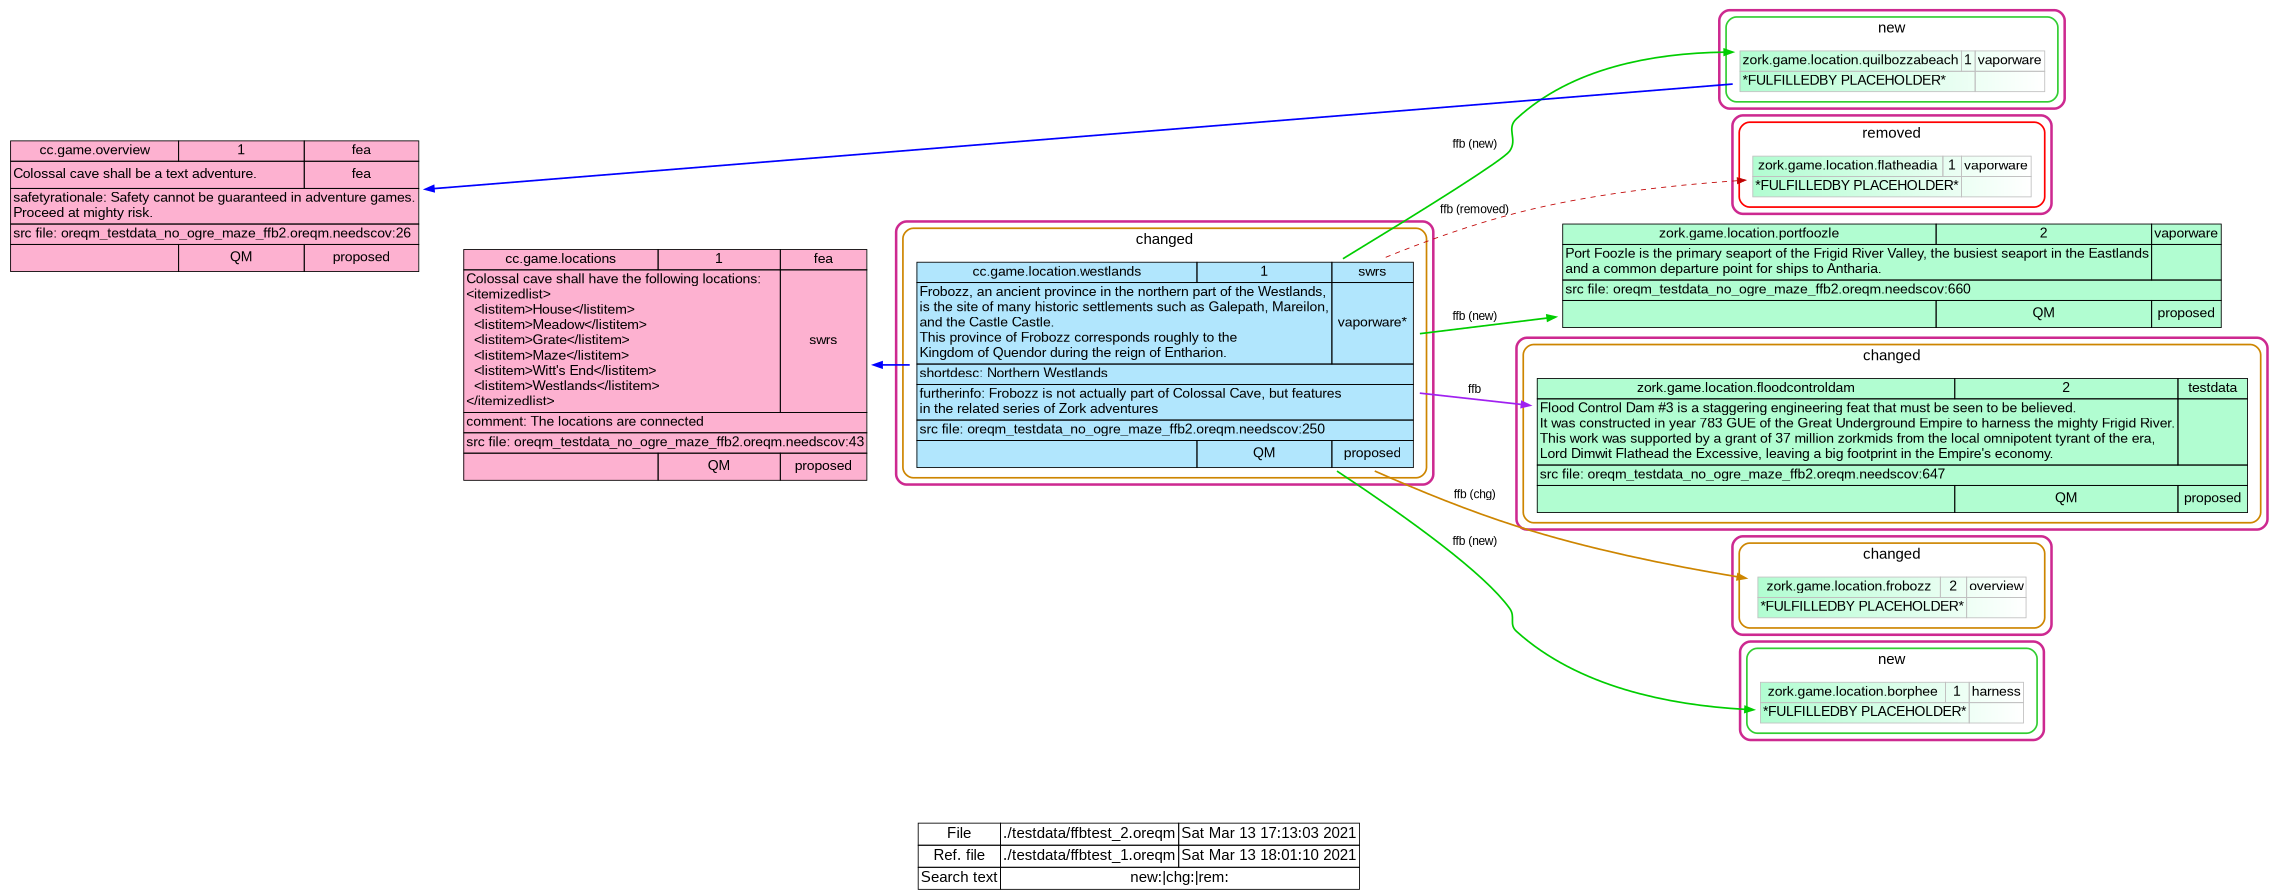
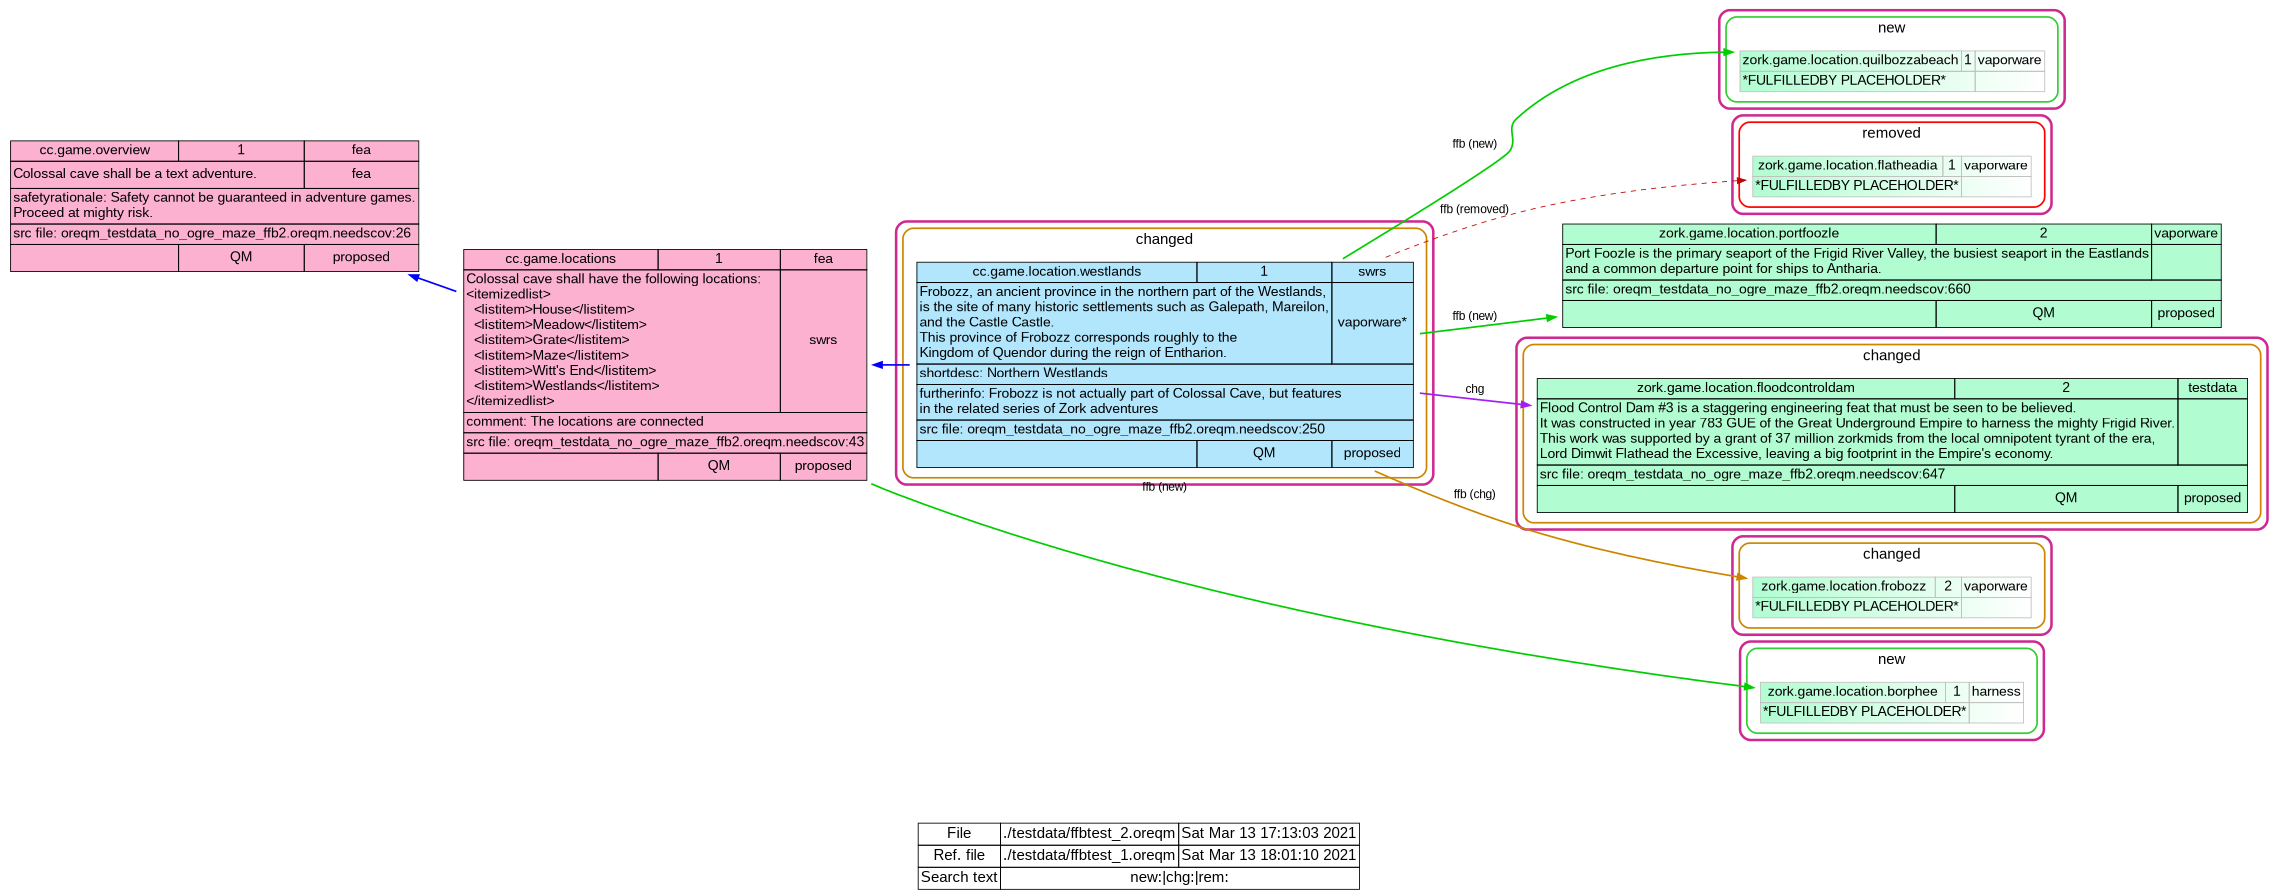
(1083, 136) -> (437, 285)
(1475, 390) -> (1475, 390)
(1996, 586) -> (1996, 586)
(1516, 631) -> (1302, 611)
